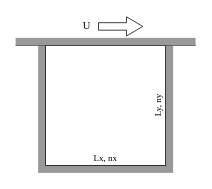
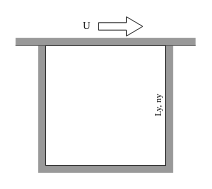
(105, 158) -> none
